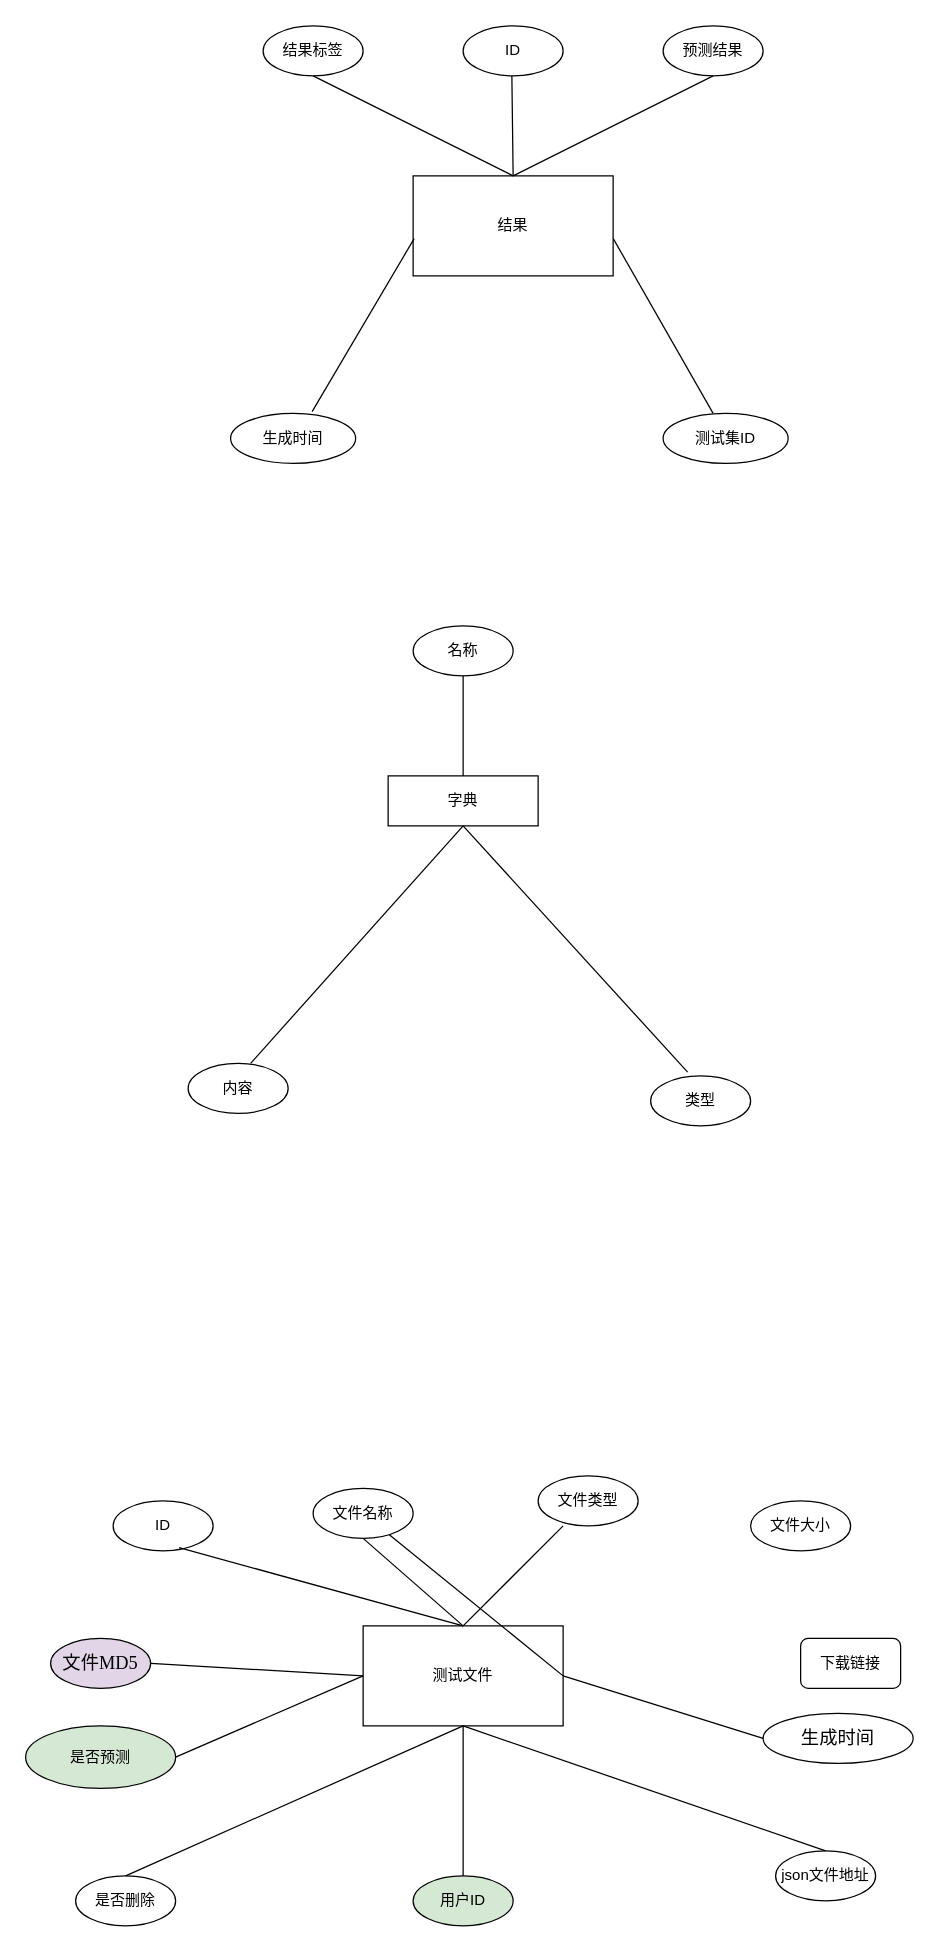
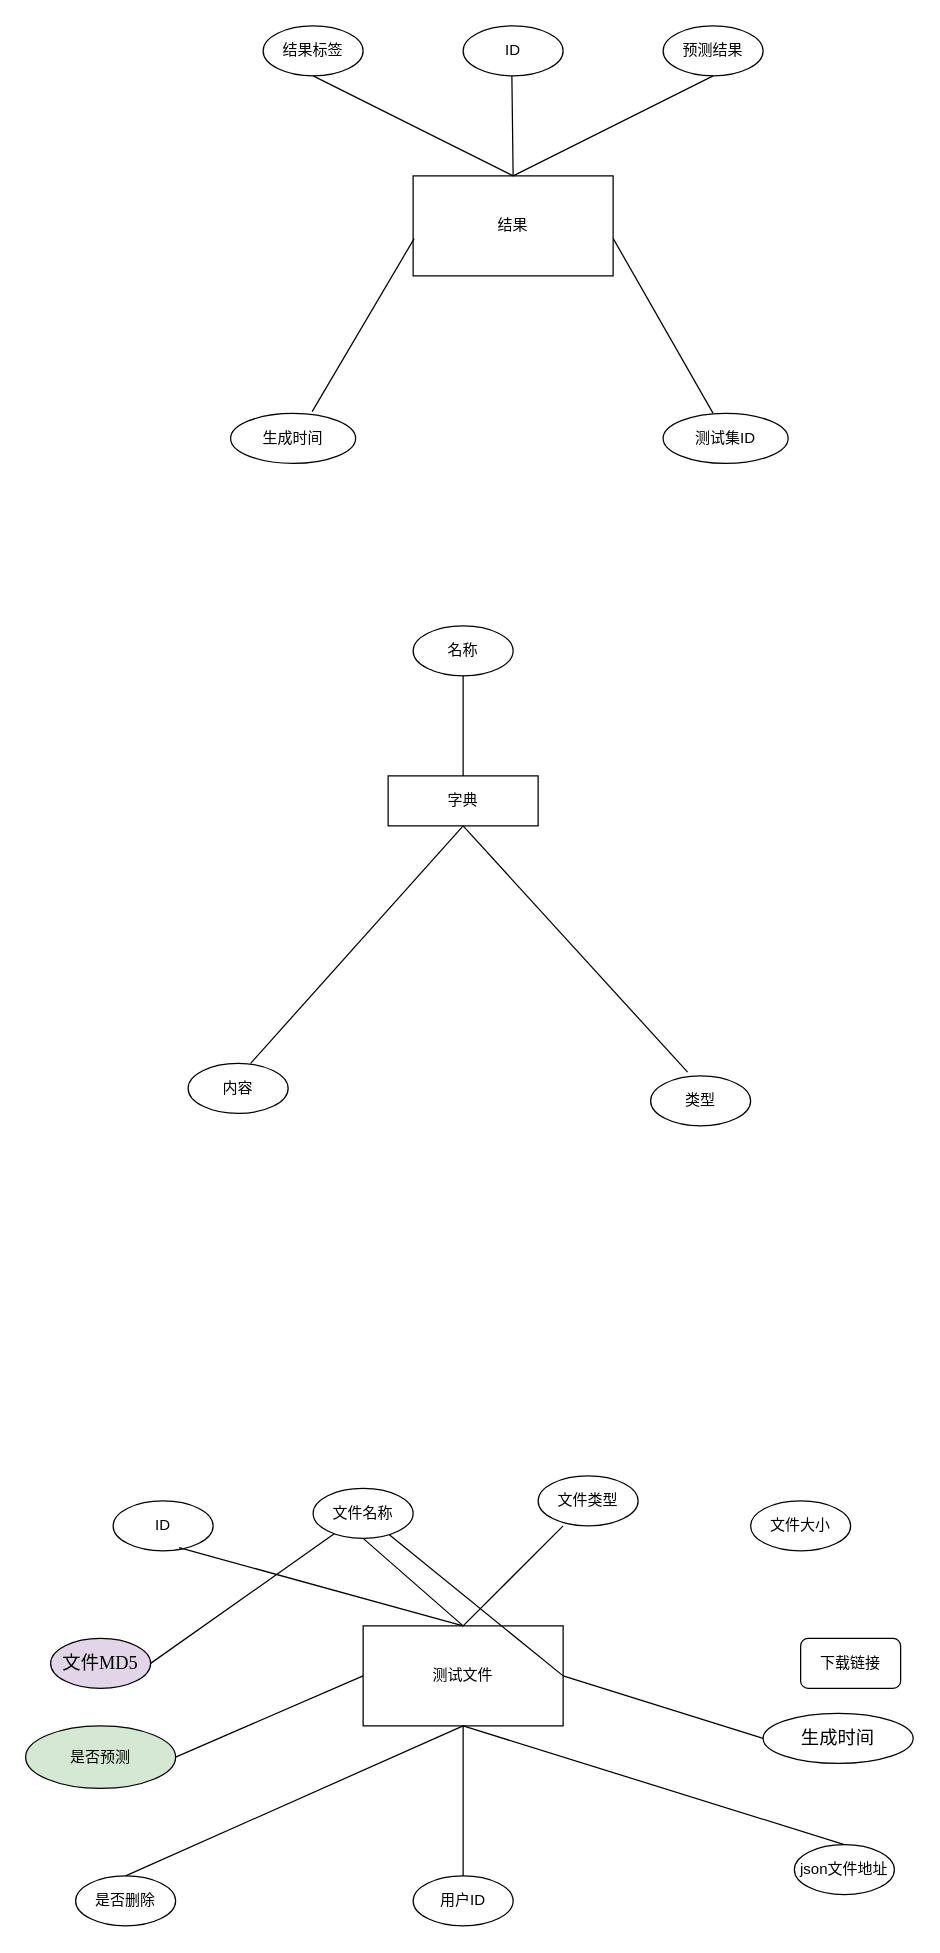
(255, 1669) -> (242, 1598)
(826, 1876) -> (844, 1869)
(463, 1901) -> (463, 1901)
